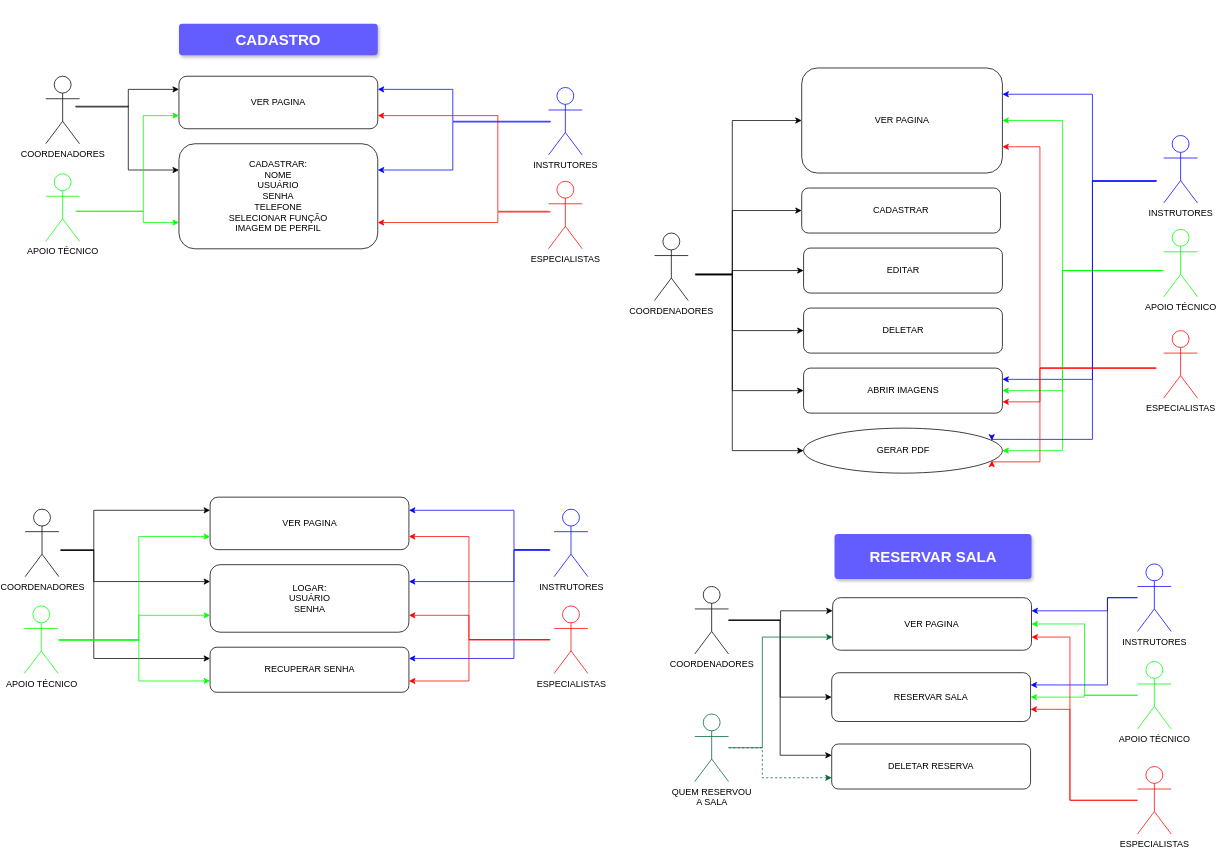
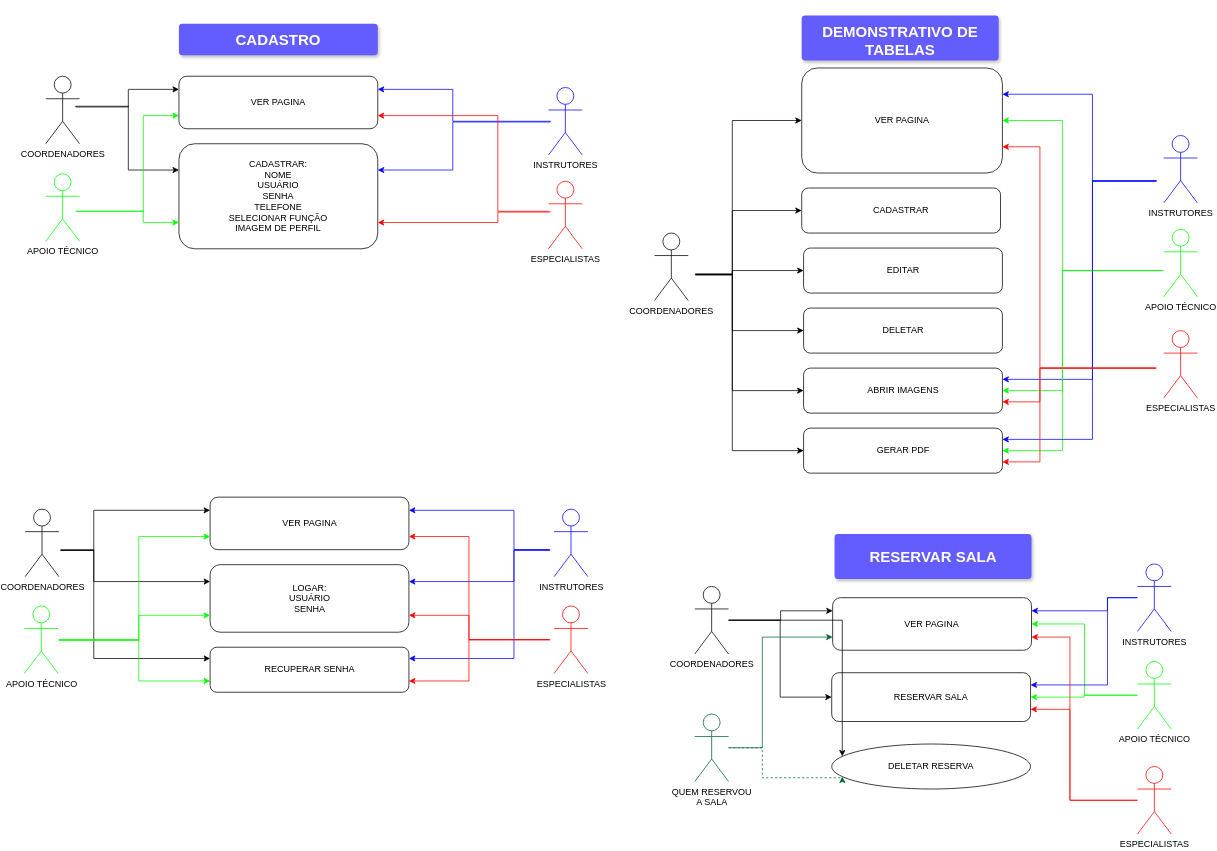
none -> (900, 38)
(903, 450) -> (903, 450)
(931, 766) -> (931, 766)
